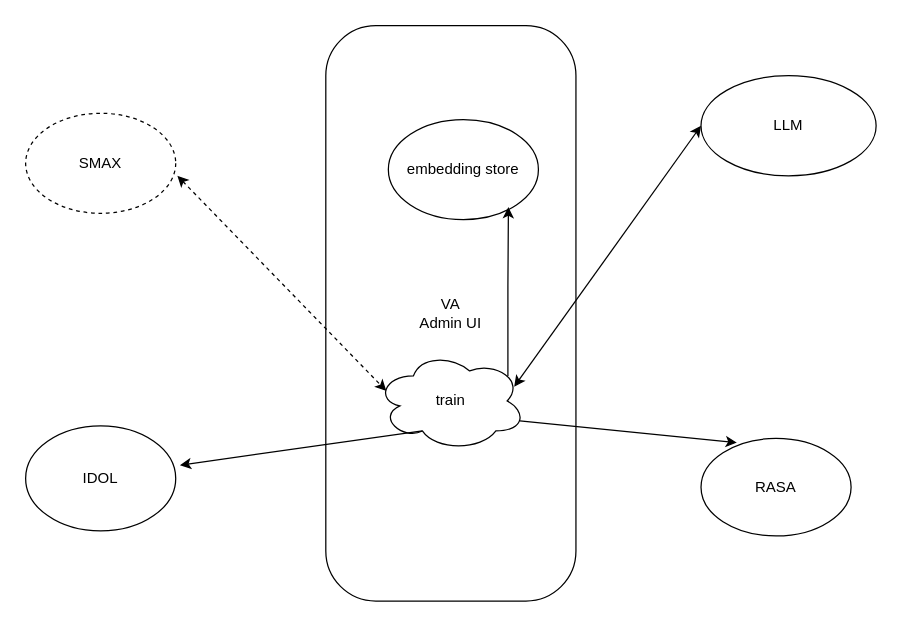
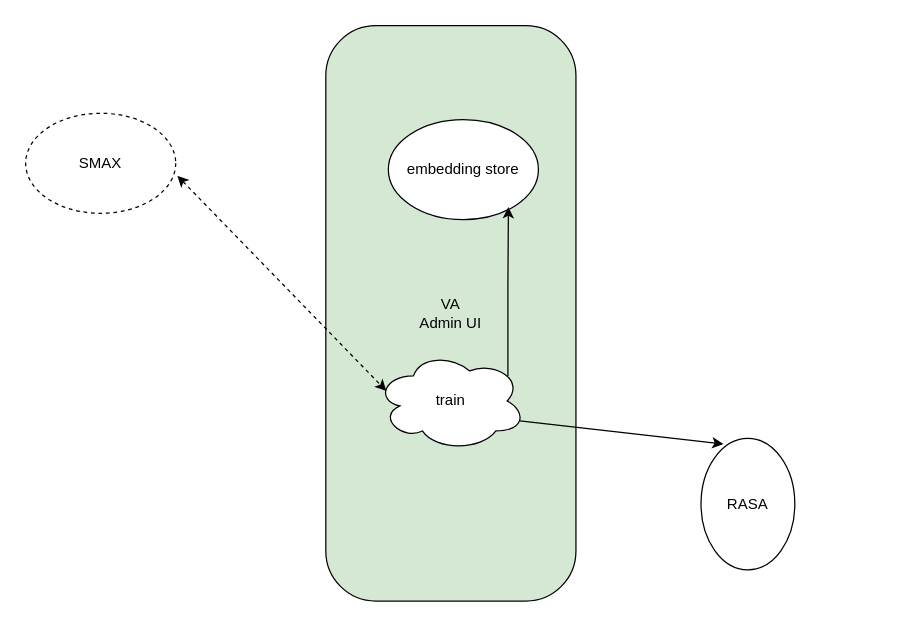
(788, 126) -> none
(607, 256) -> none
(451, 313) -> (451, 313)
(305, 447) -> none
(101, 478) -> none
(776, 487) -> (748, 504)
